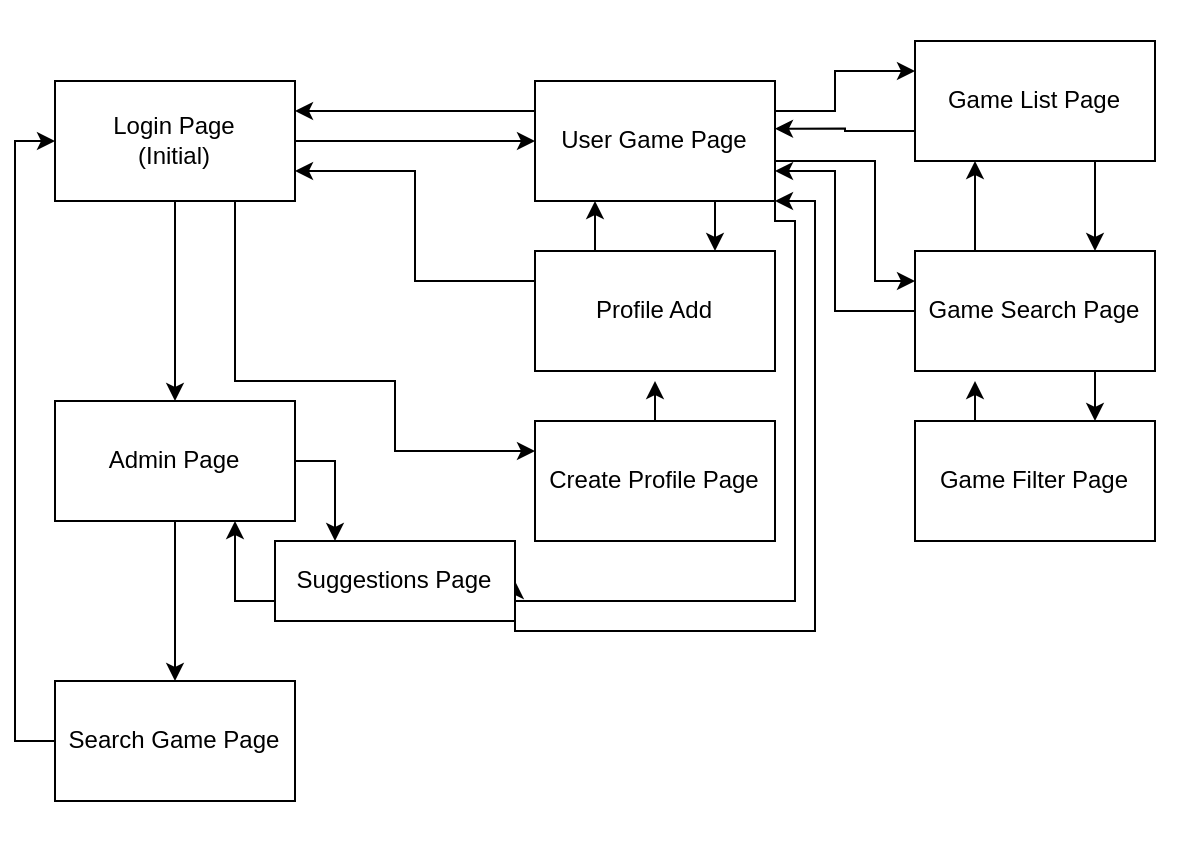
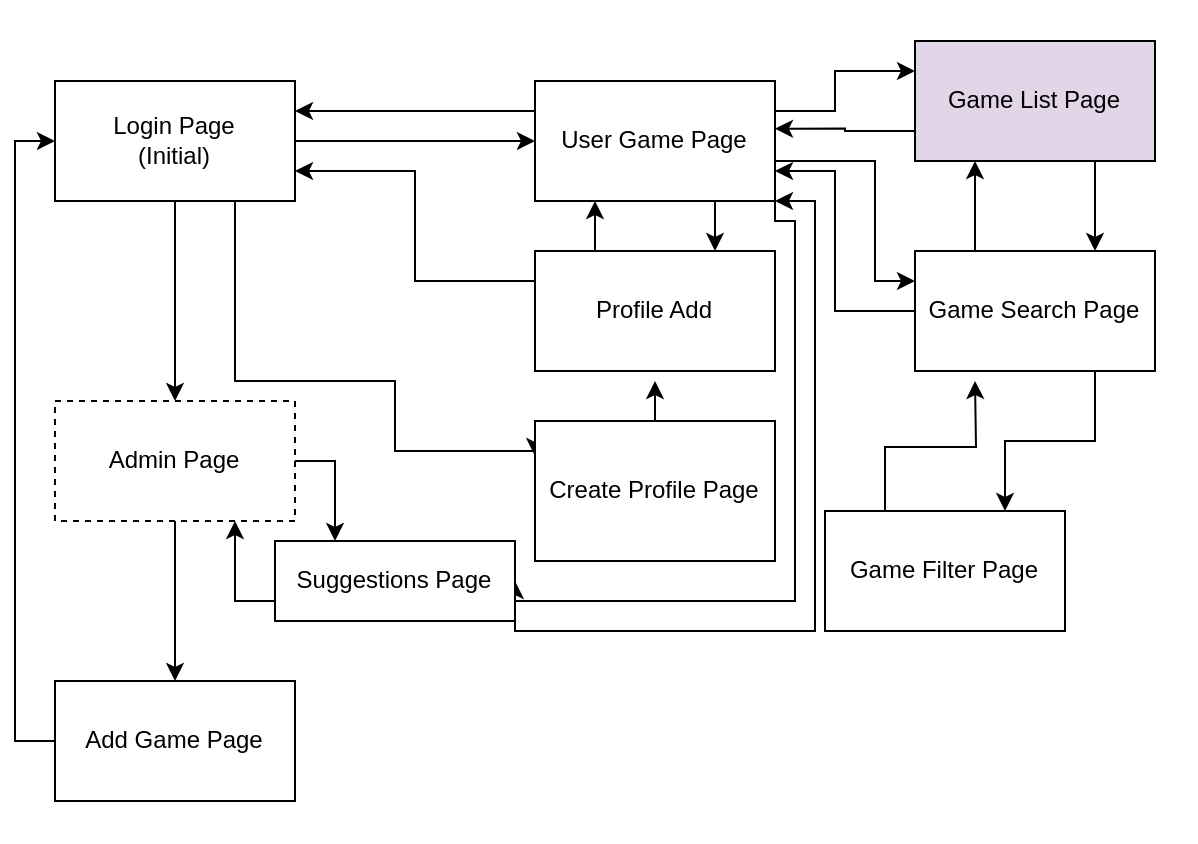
(1035, 101) -> (1035, 101)
(175, 461) -> (175, 461)
(655, 481) -> (655, 491)
(1035, 481) -> (945, 571)
(175, 741) -> (175, 741)
